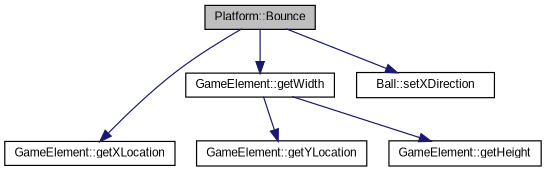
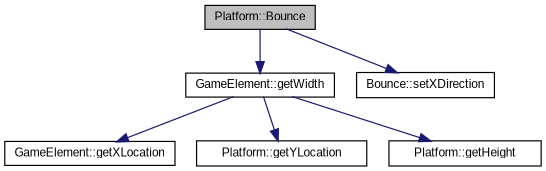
(171, 76) -> (180, 117)
(426, 85) -> (426, 85)
(282, 153) -> (282, 153)
(465, 153) -> (465, 153)
